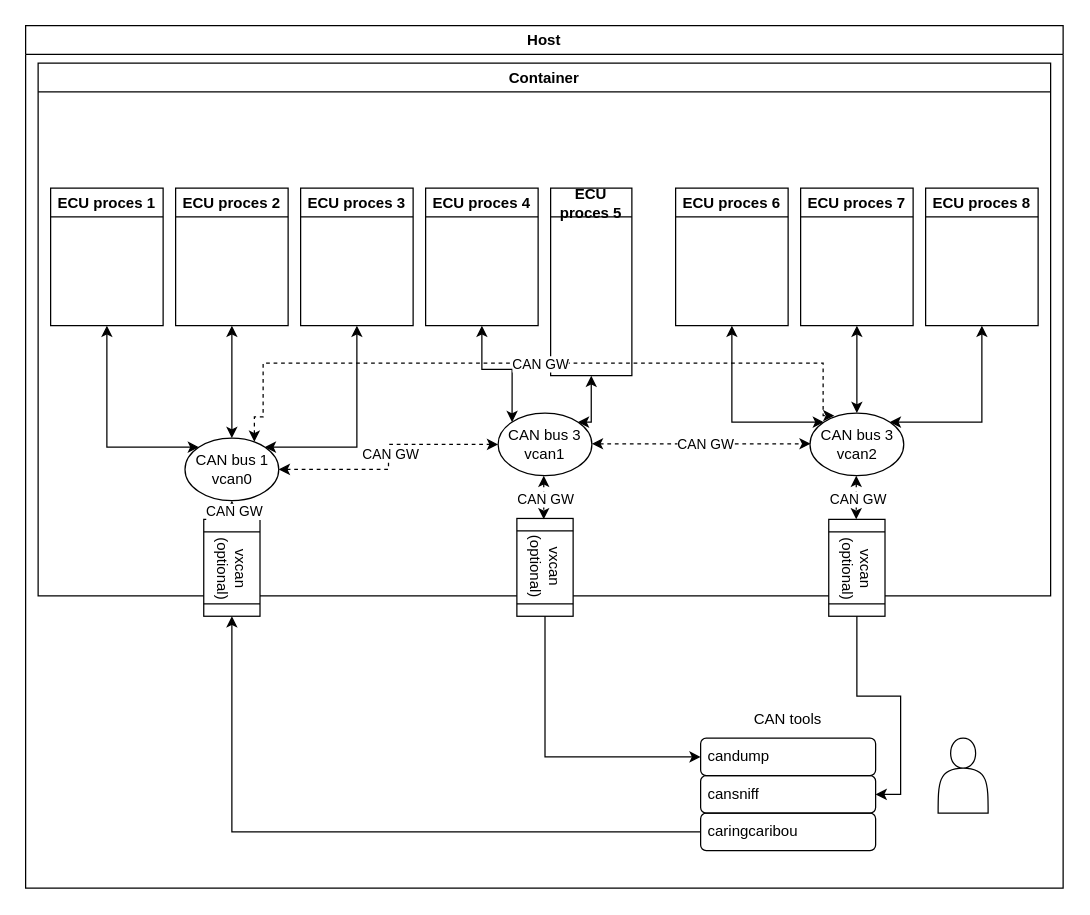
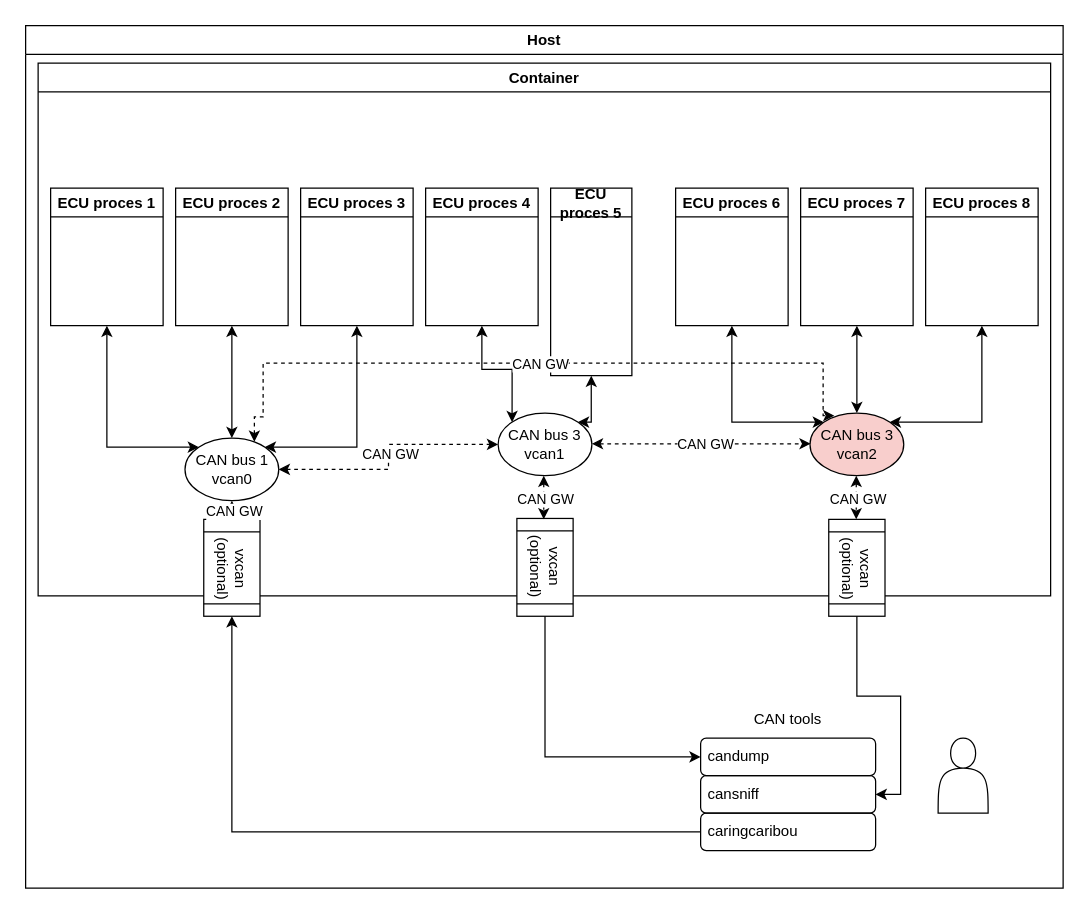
(857, 444) -> (857, 444)
